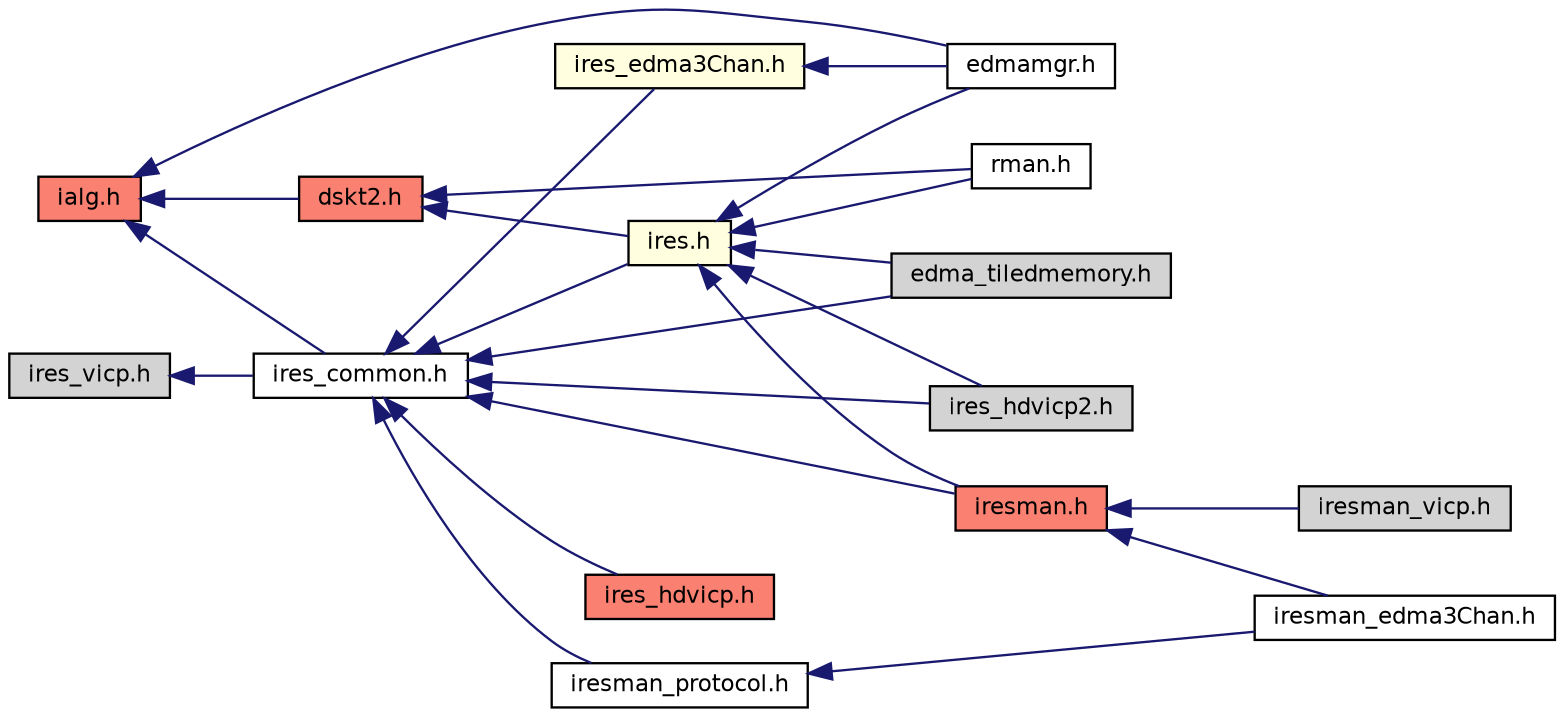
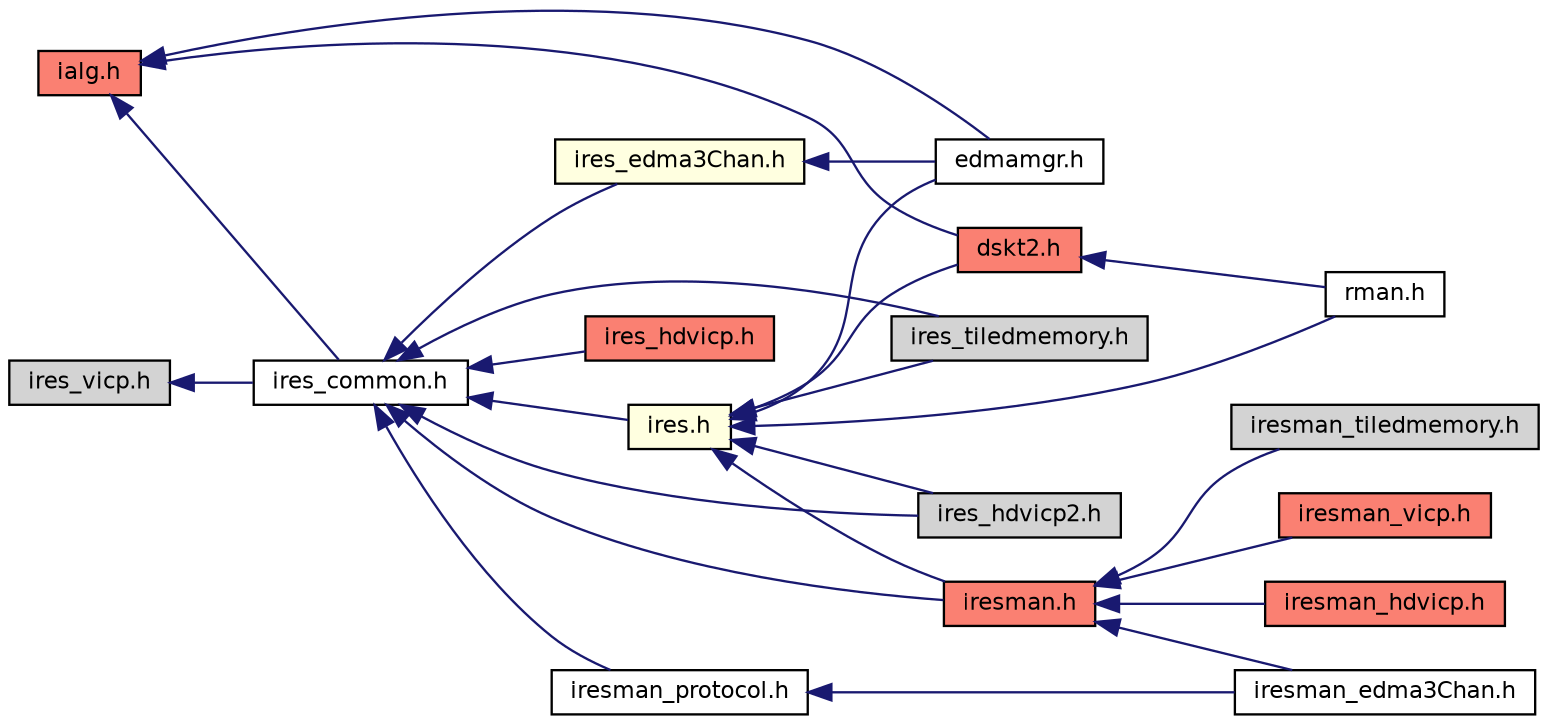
(542, 224) -> (861, 323)
(1031, 276) -> (1020, 338)
none -> (1385, 427)
(1405, 508) -> (1385, 515)
none -> (1385, 604)
